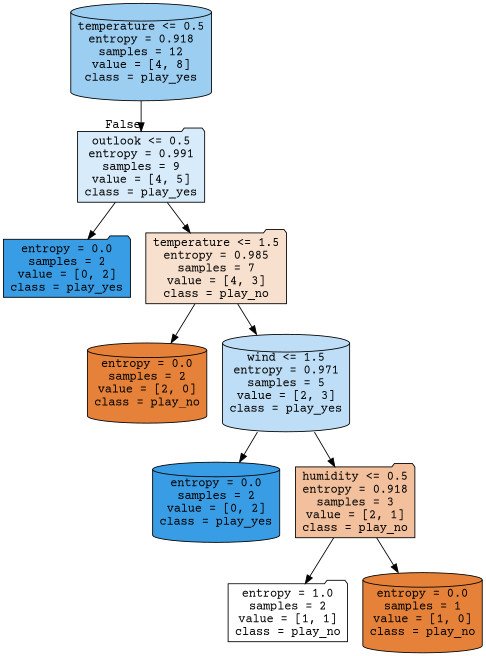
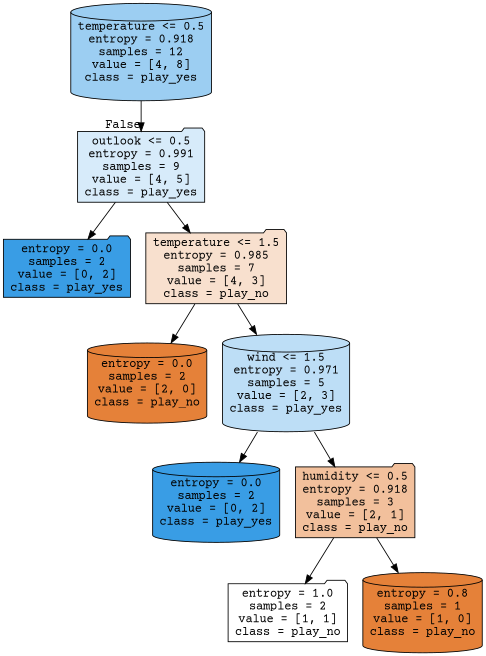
(423, 613) -> (423, 613)
